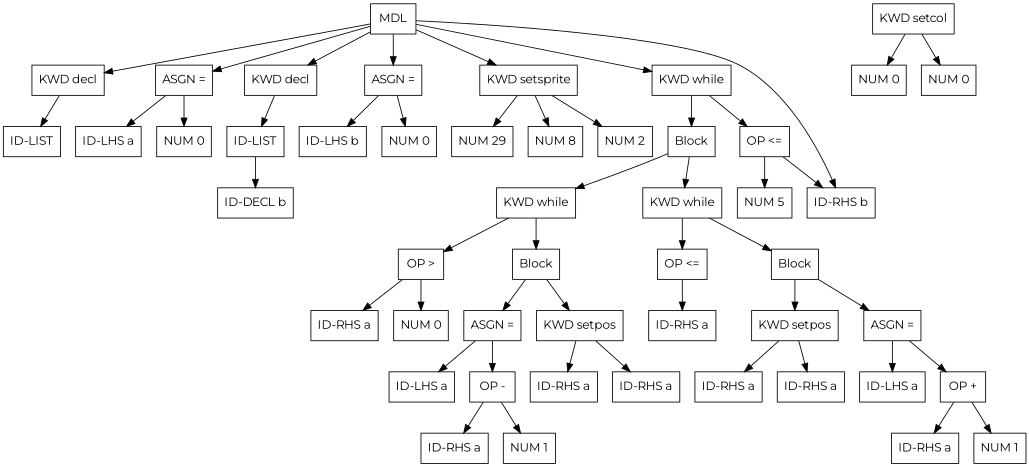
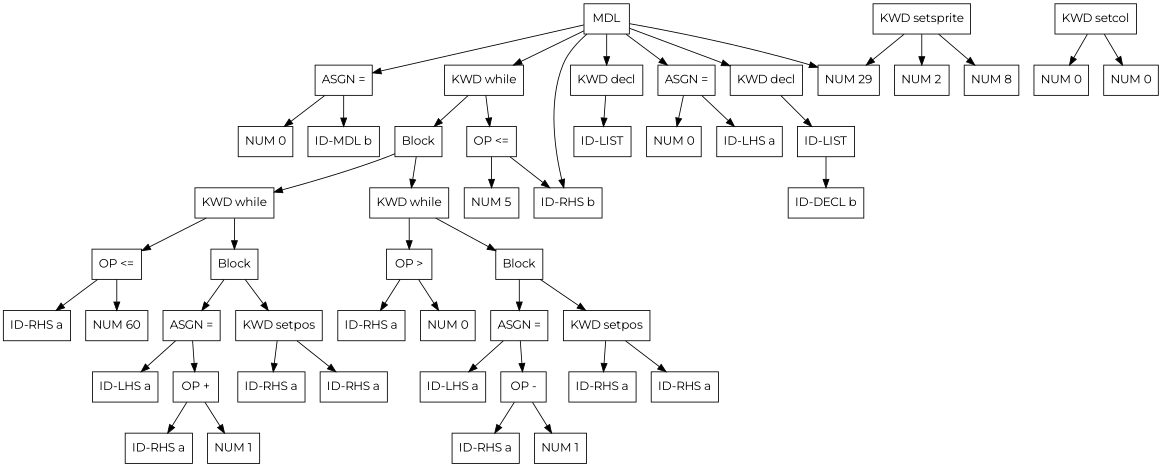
(452, 46) -> (720, 42)
(333, 142) -> (344, 142)
none -> (117, 326)
